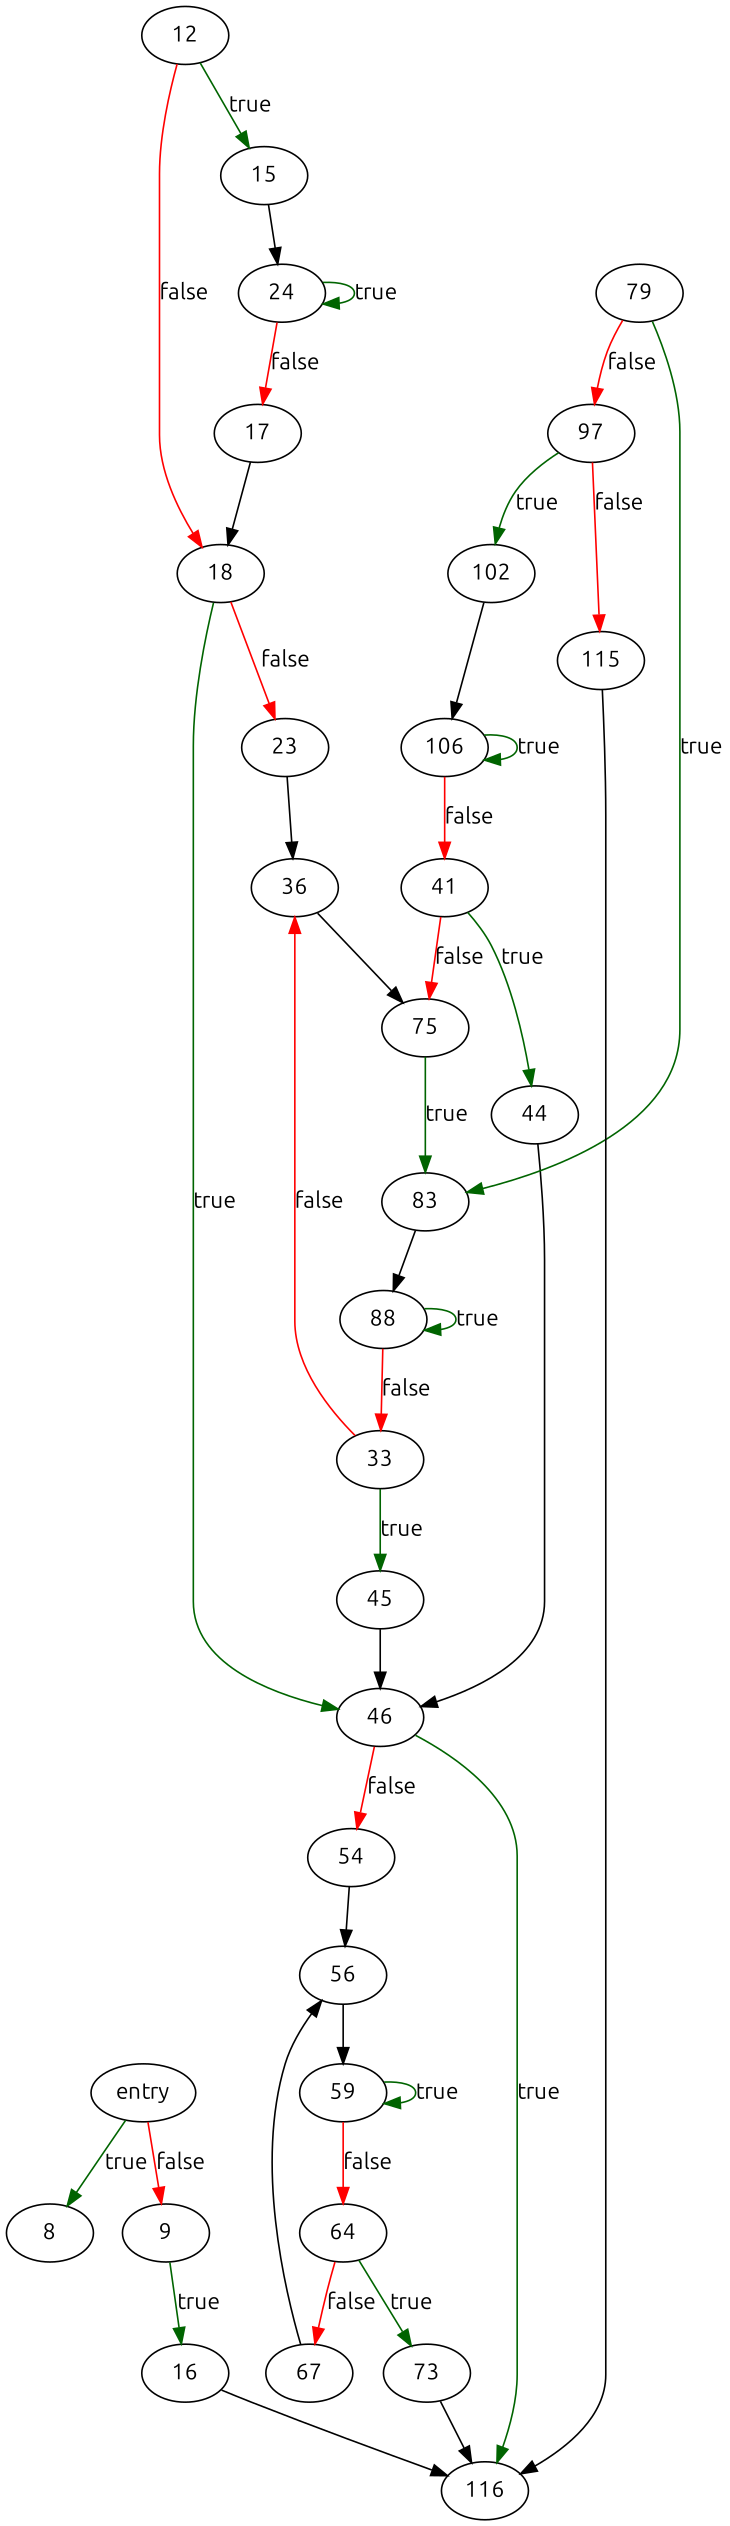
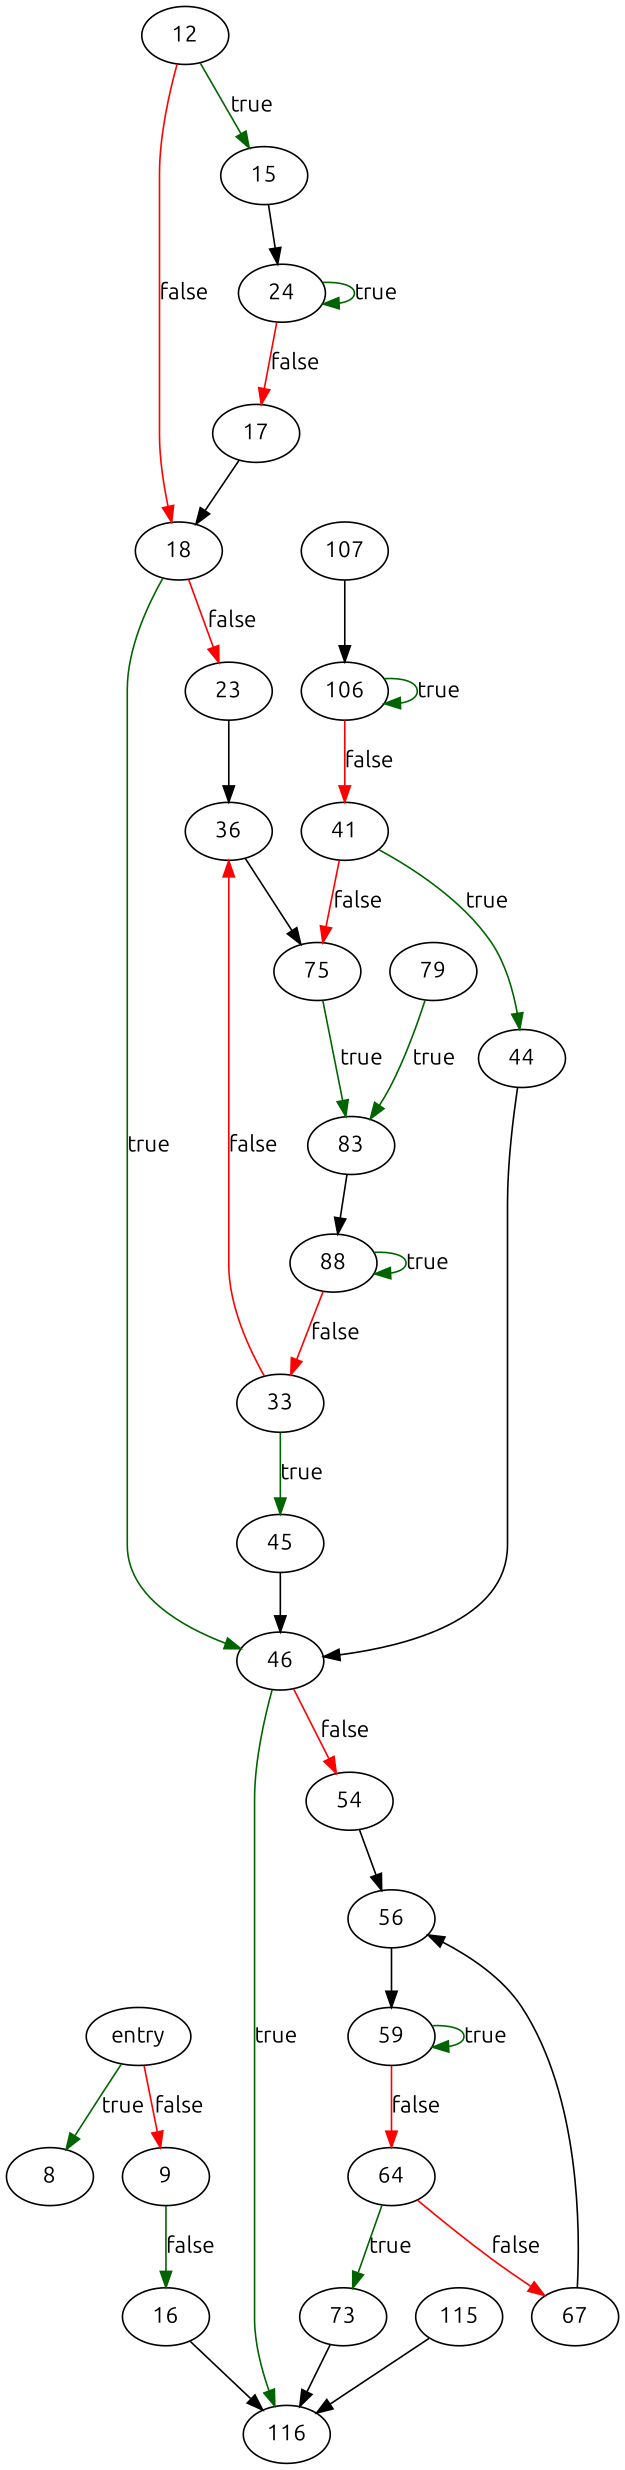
(591, 433) -> none
(491, 574) -> (345, 551)
(199, 2303) -> (191, 2247)
